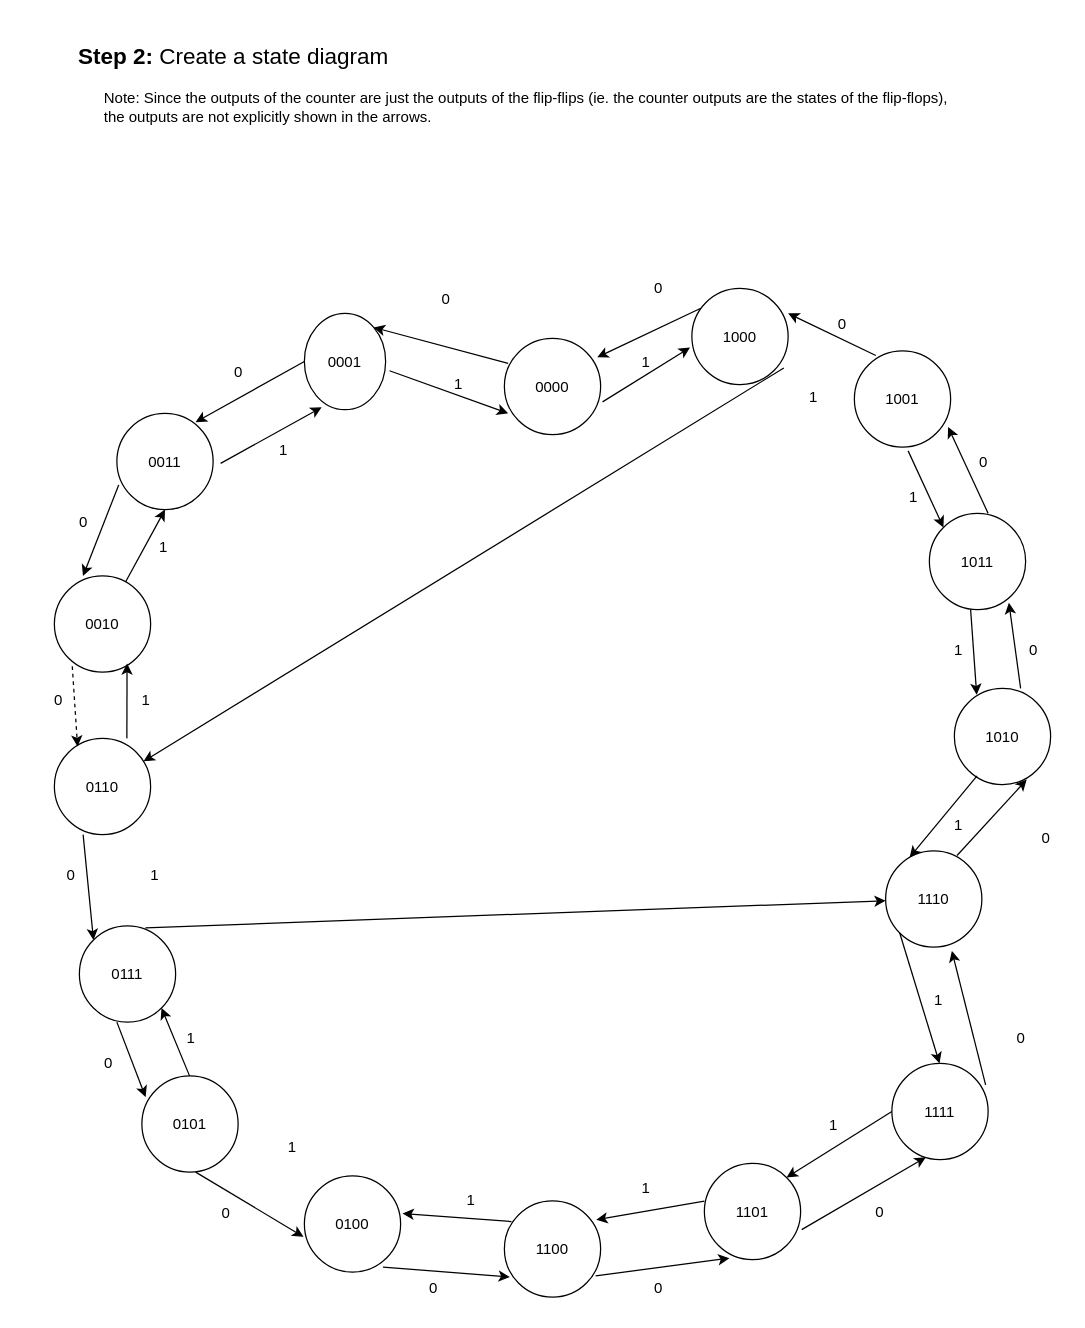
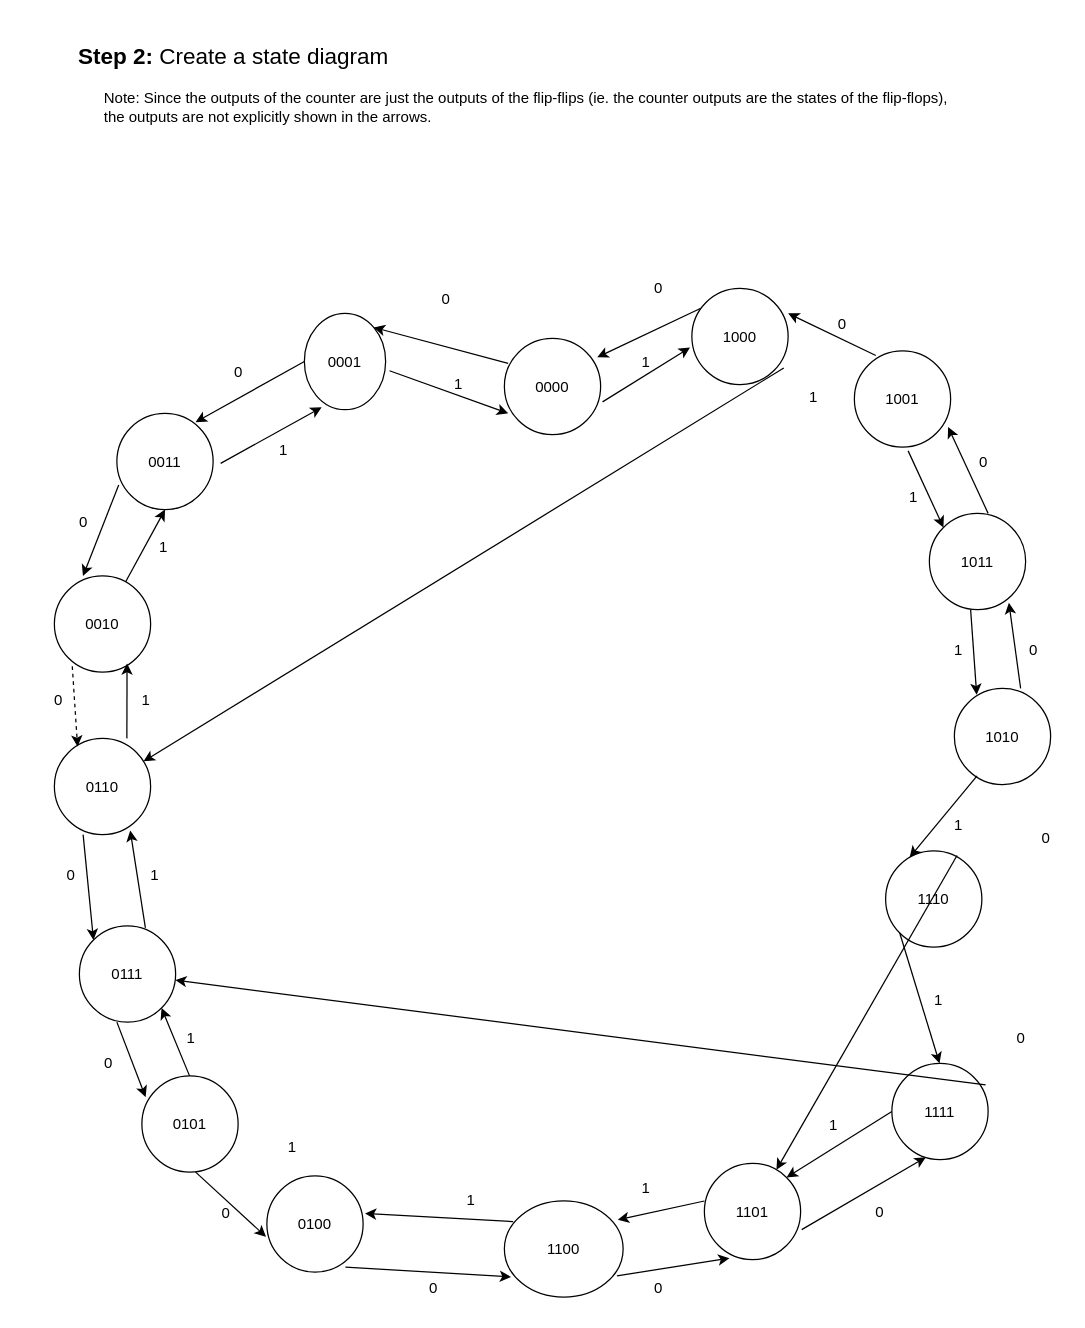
(989, 821) -> (869, 1009)
(512, 914) -> (138, 883)
(970, 1022) -> (585, 1033)
(353, 1224) -> (315, 1224)
(553, 1249) -> (564, 1249)
